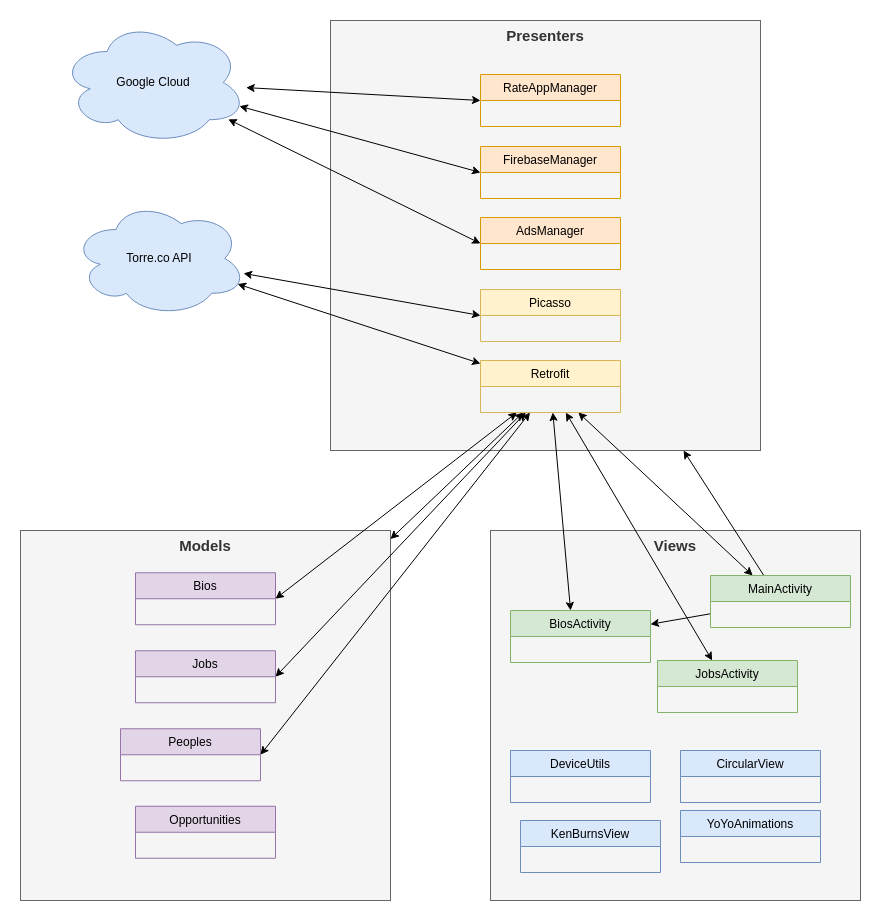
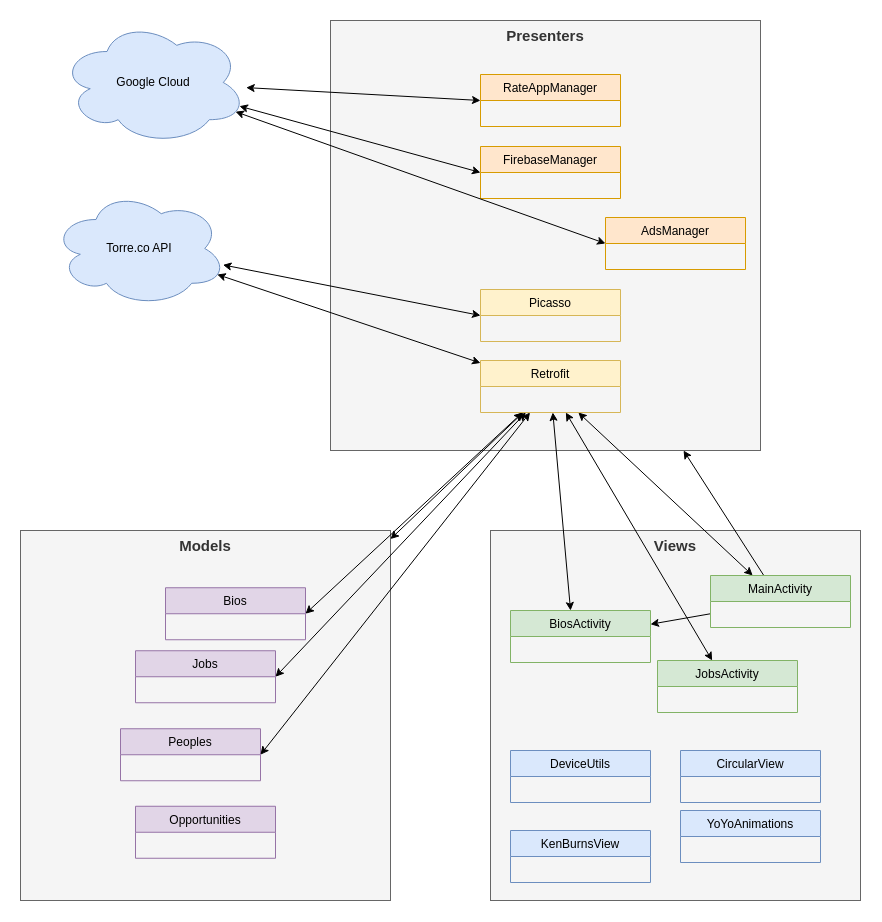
(551, 244) -> (676, 244)
(160, 259) -> (140, 249)
(206, 599) -> (236, 614)
(591, 847) -> (581, 857)
